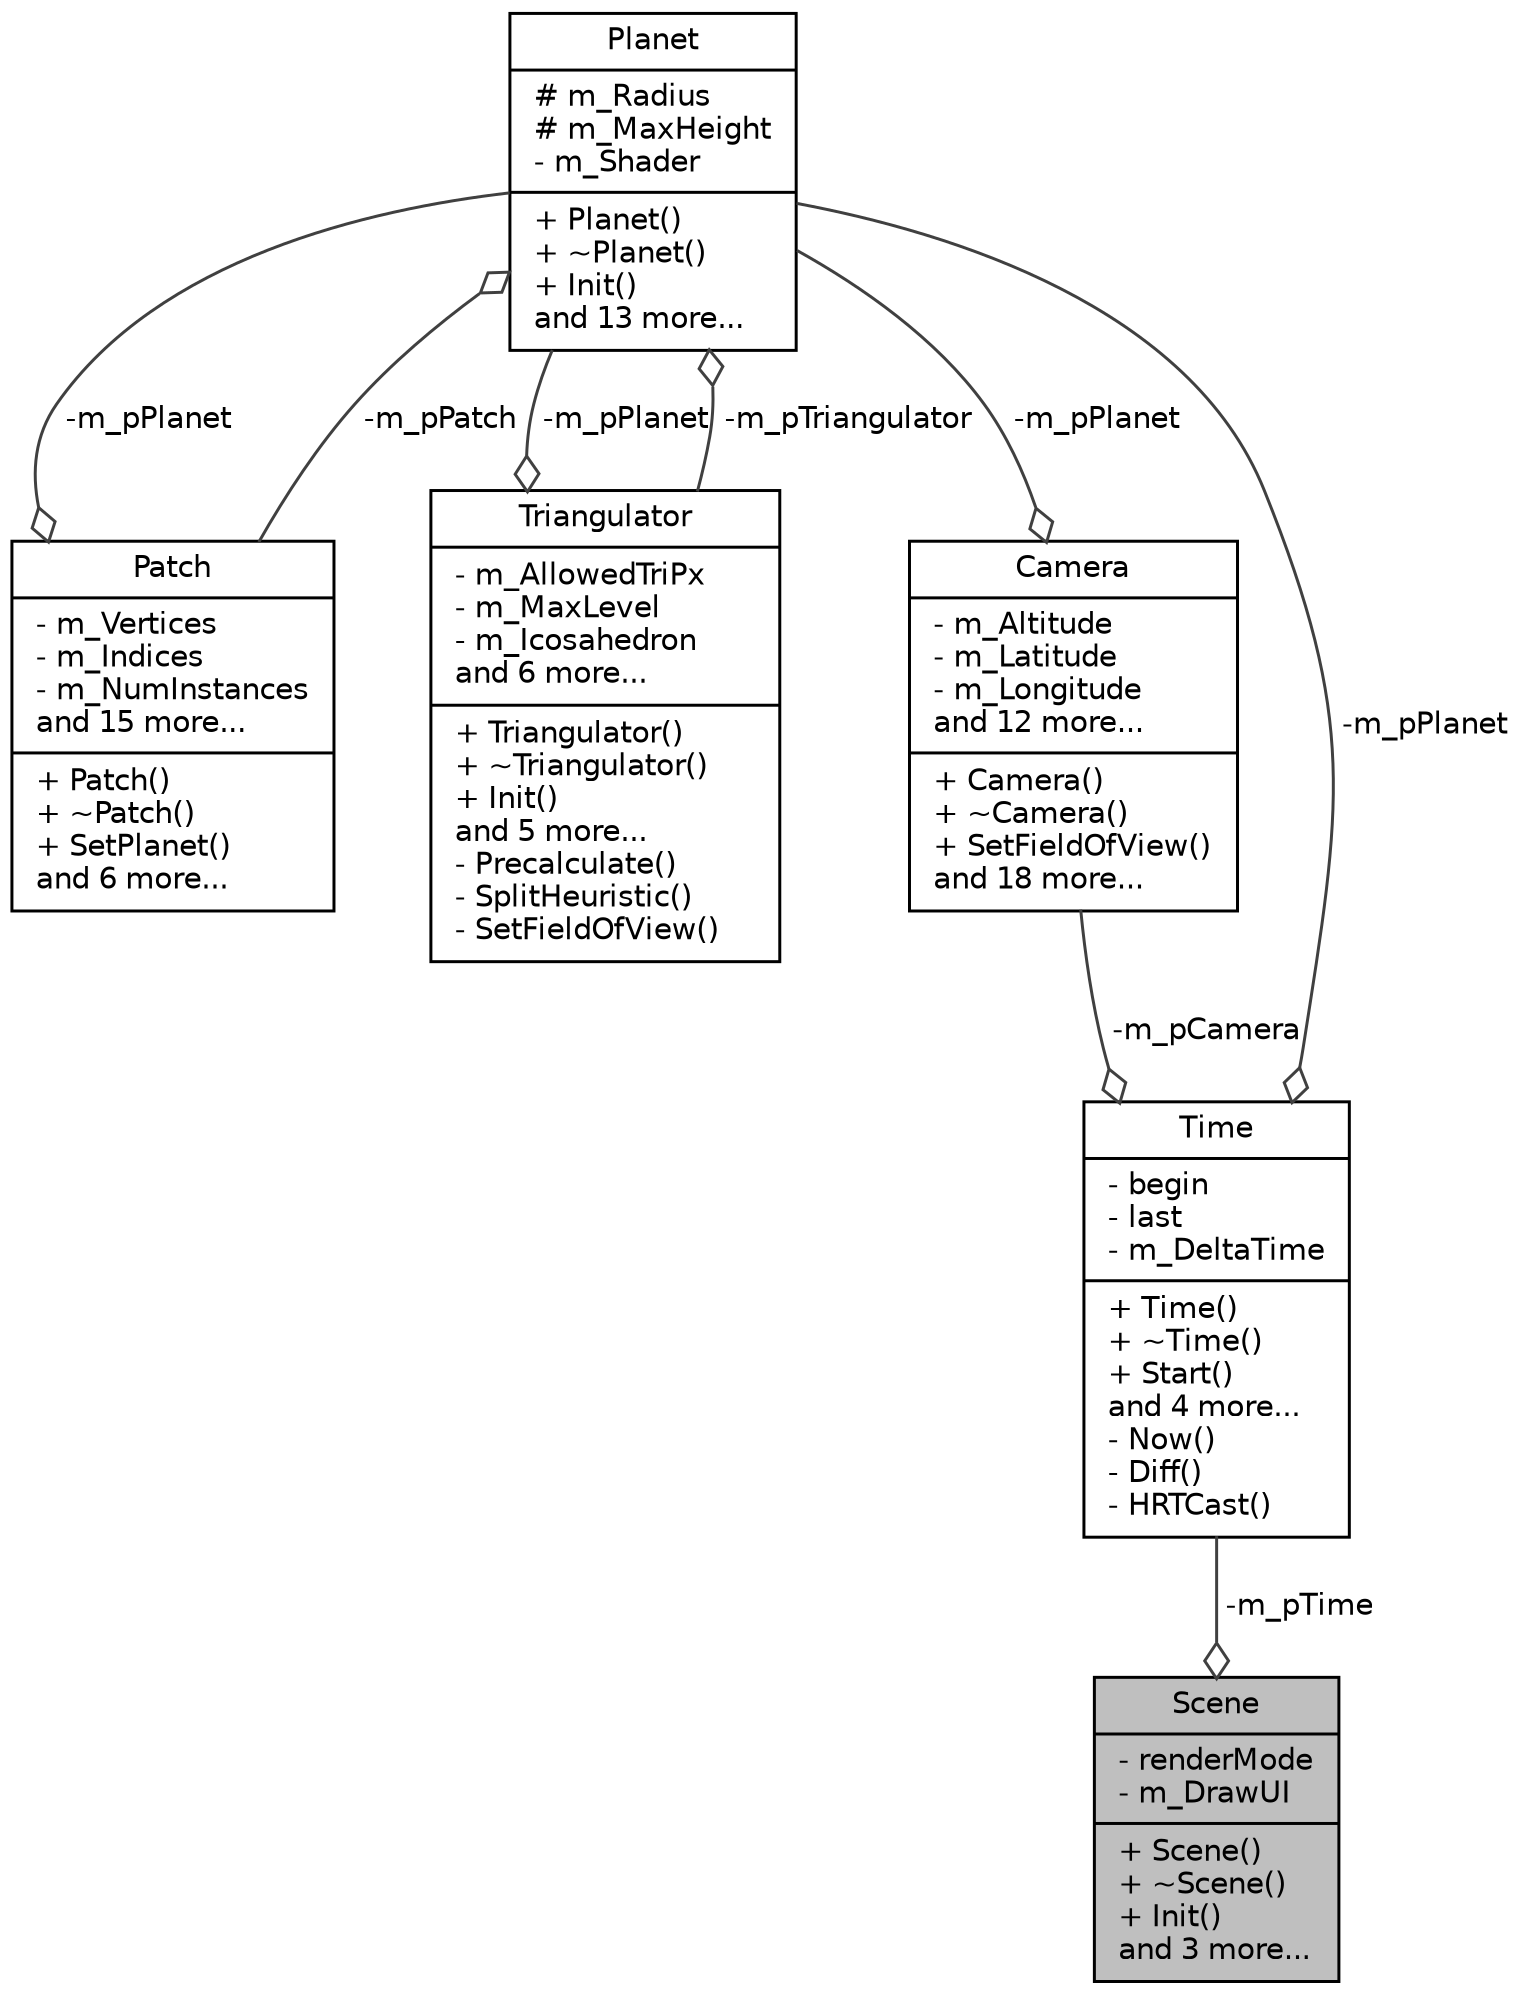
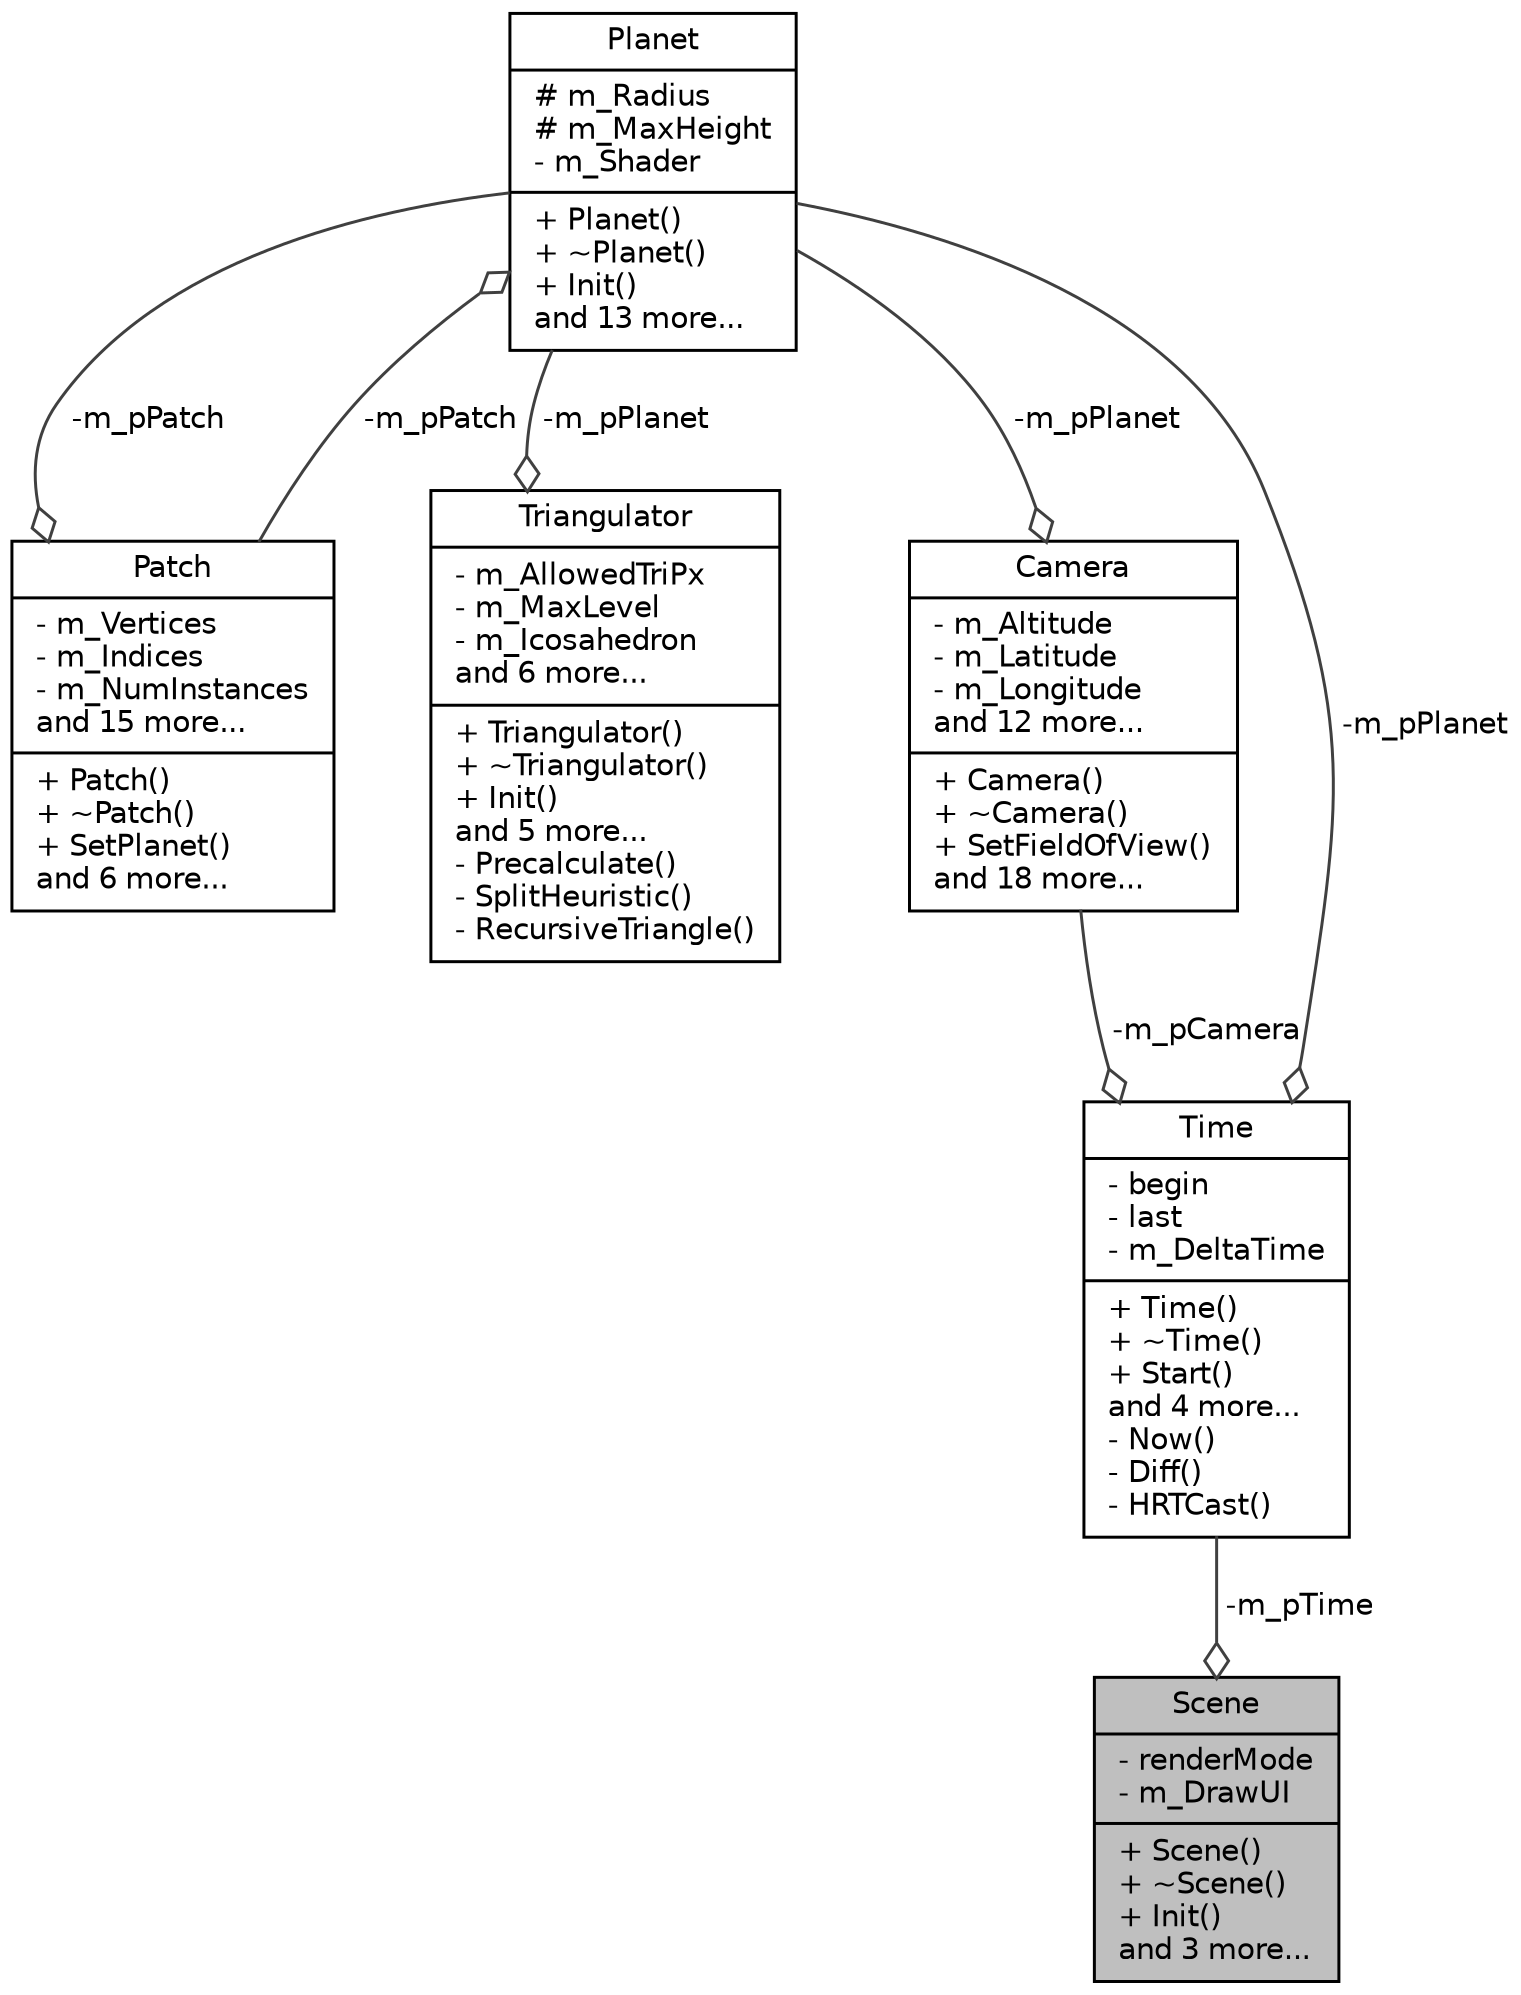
(145, 420) -> (145, 420)
(709, 440) -> none
(587, 930) -> (605, 930)
